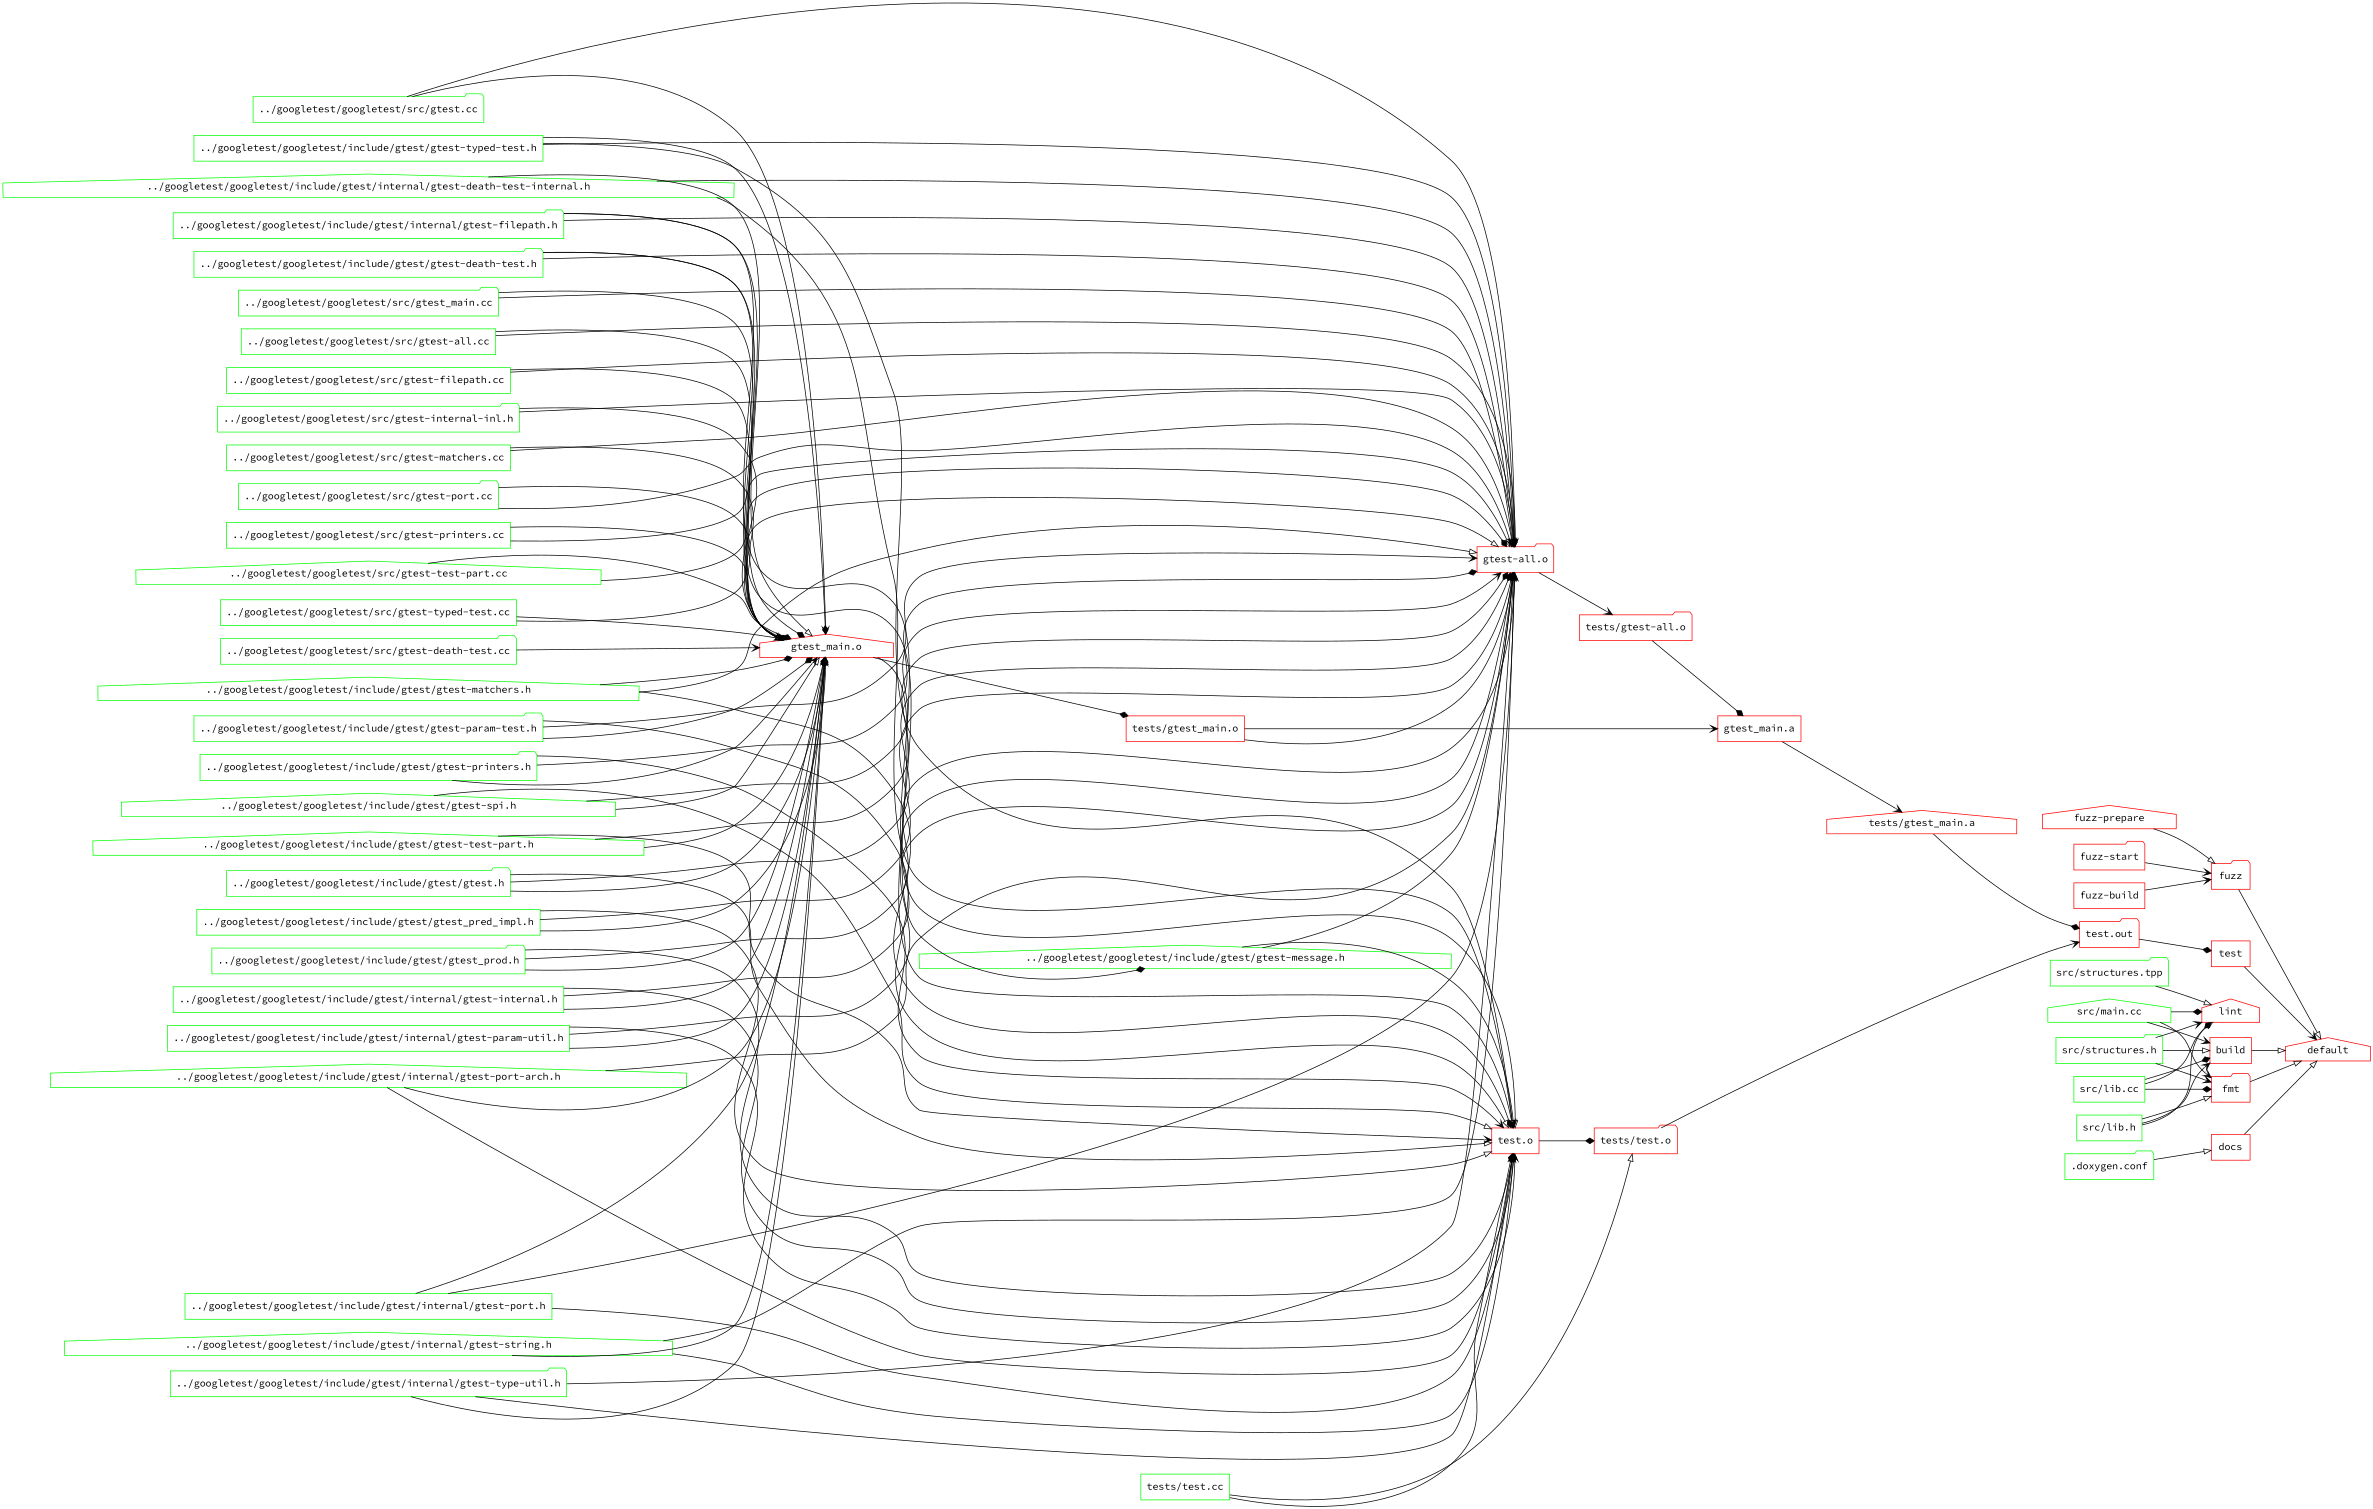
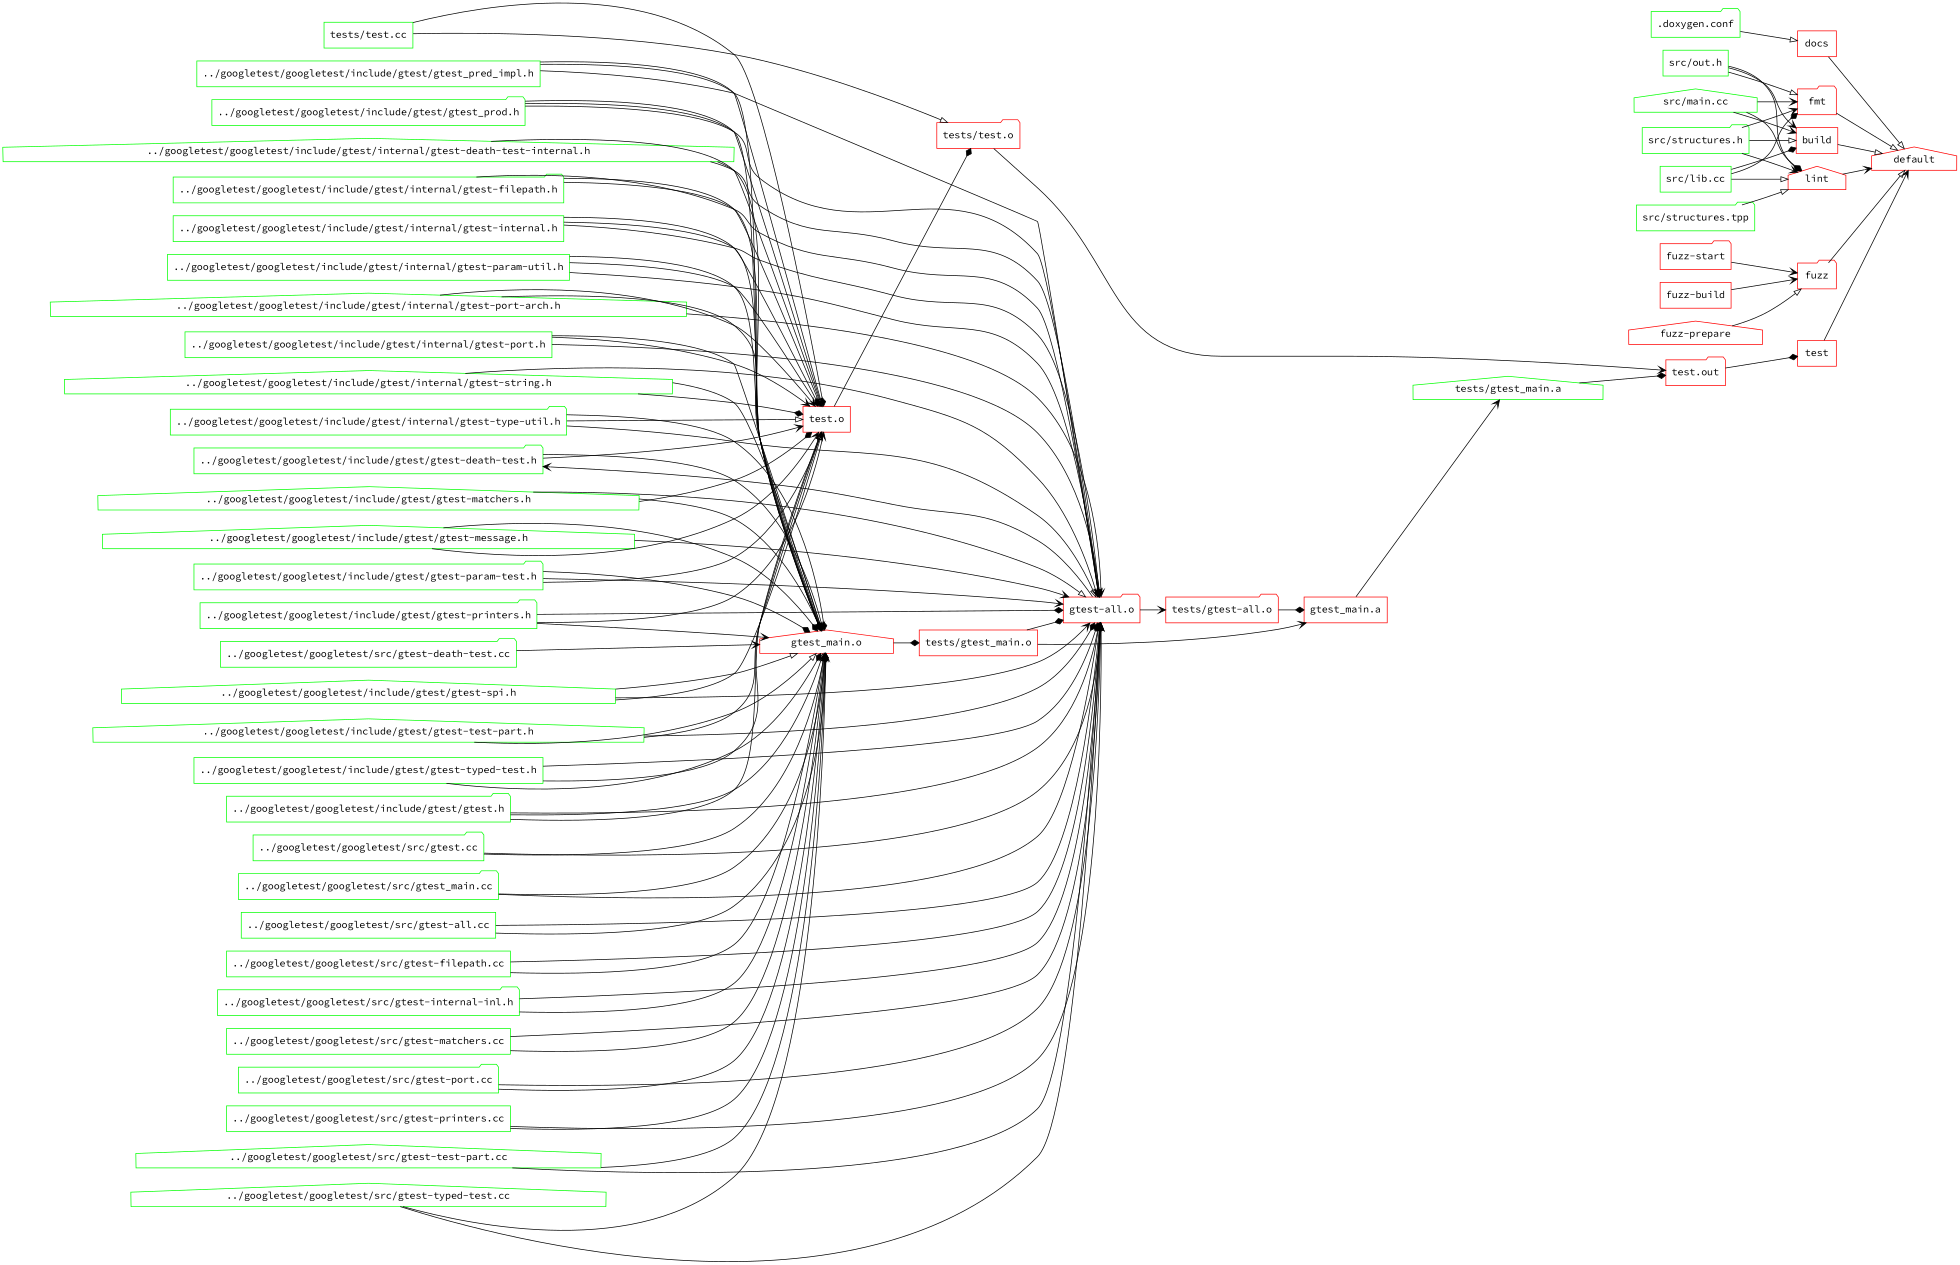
none -> (1854, 172)
(1125, 257) -> (836, 494)
(368, 613) -> (368, 1196)
(1922, 823) -> (1508, 389)
(917, 930) -> (642, 532)
(2109, 1128) -> (1696, 63)
